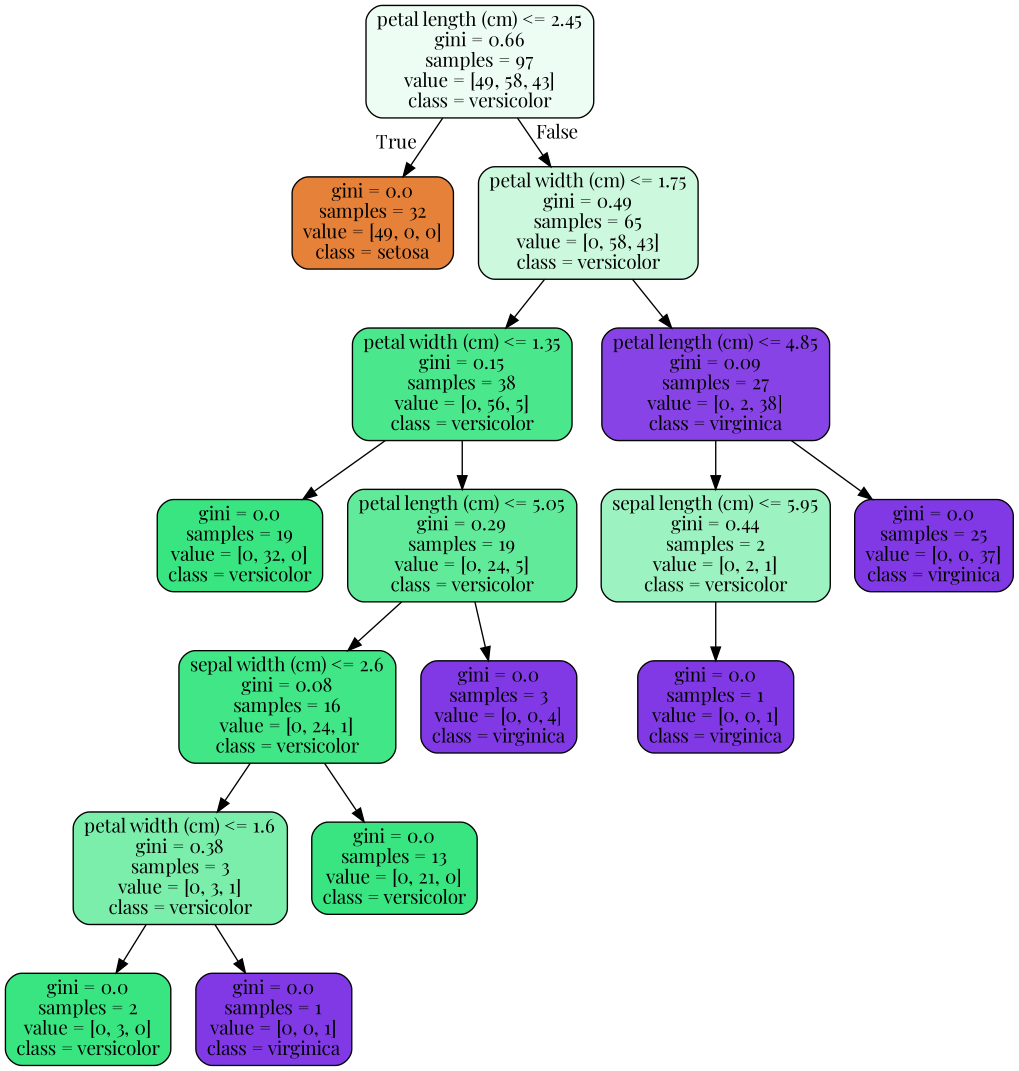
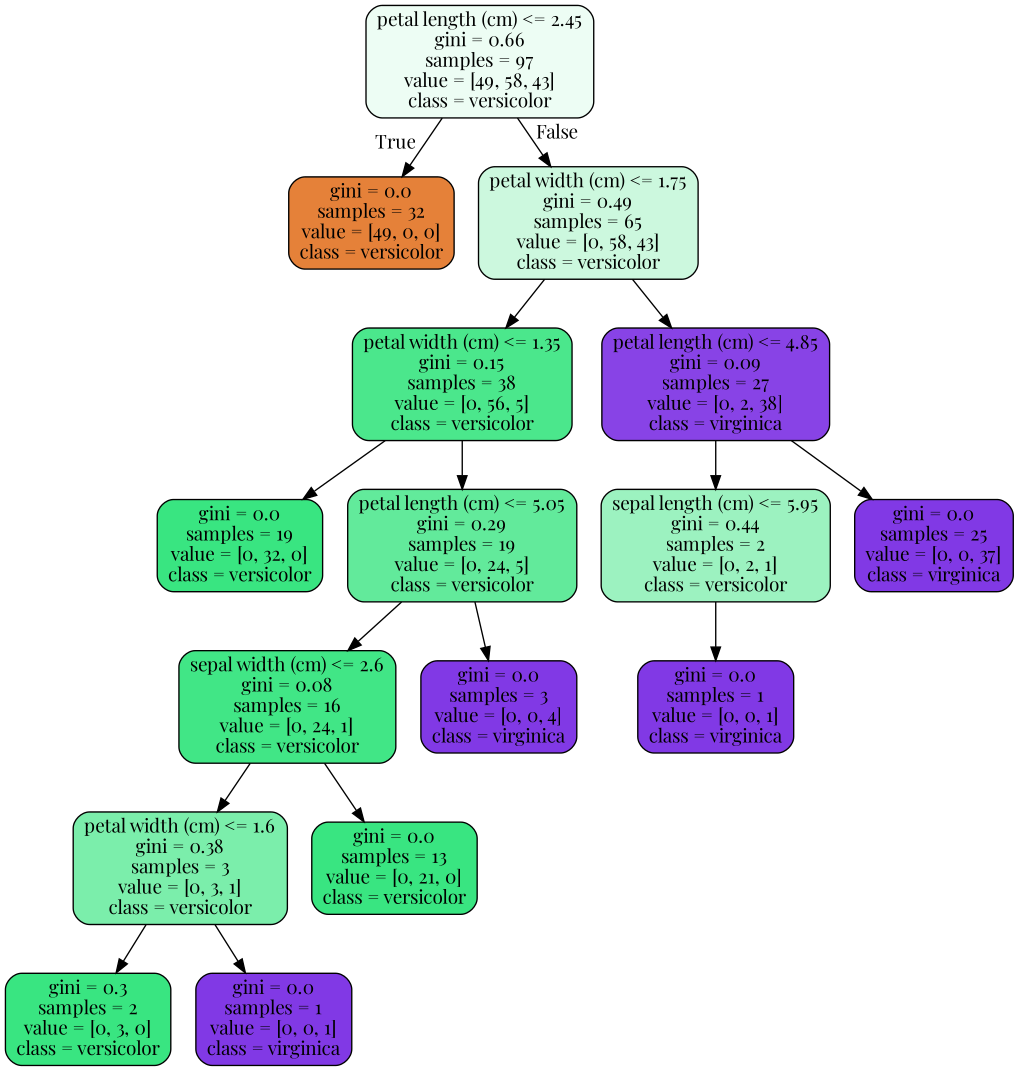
(373, 223) -> (371, 223)
(88, 1019) -> (88, 1019)
